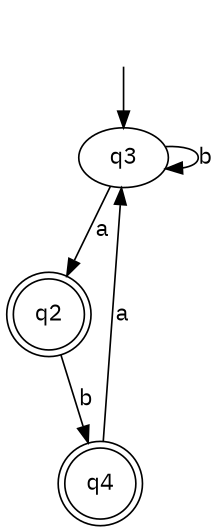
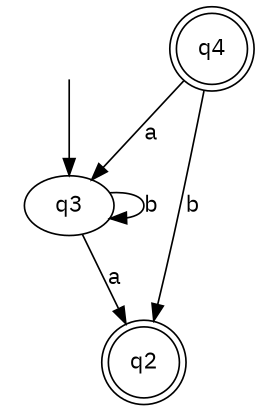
(72, 391) -> (182, 198)
